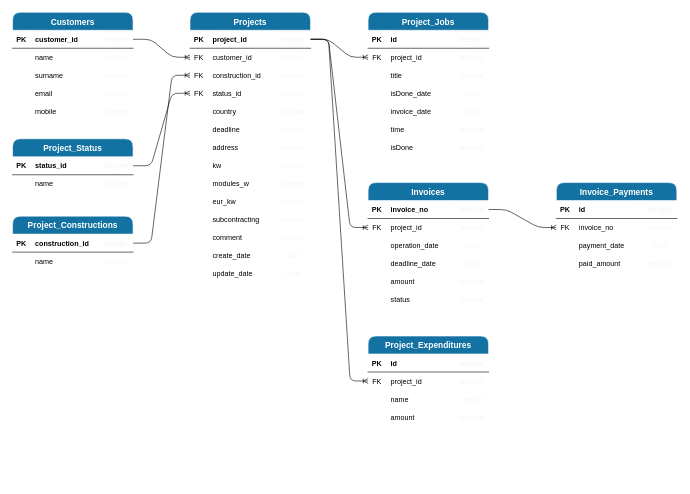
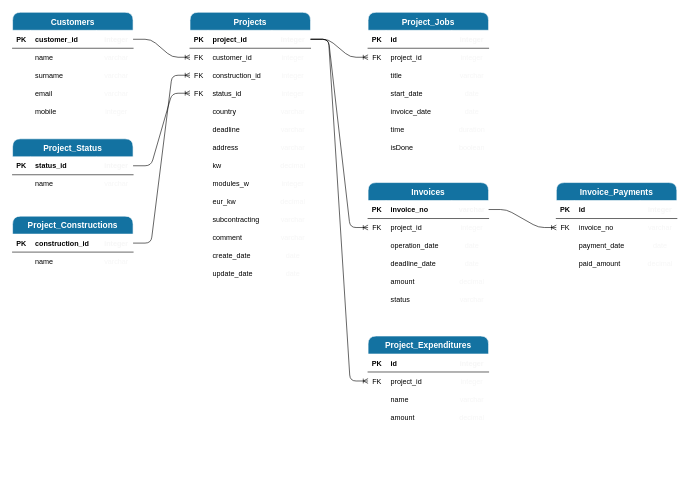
(412, 94) -> (411, 94)
